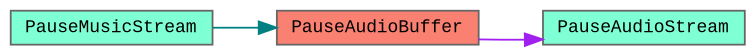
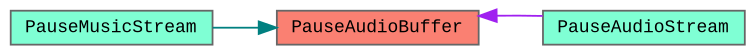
(502, 40) -> (520, 16)
